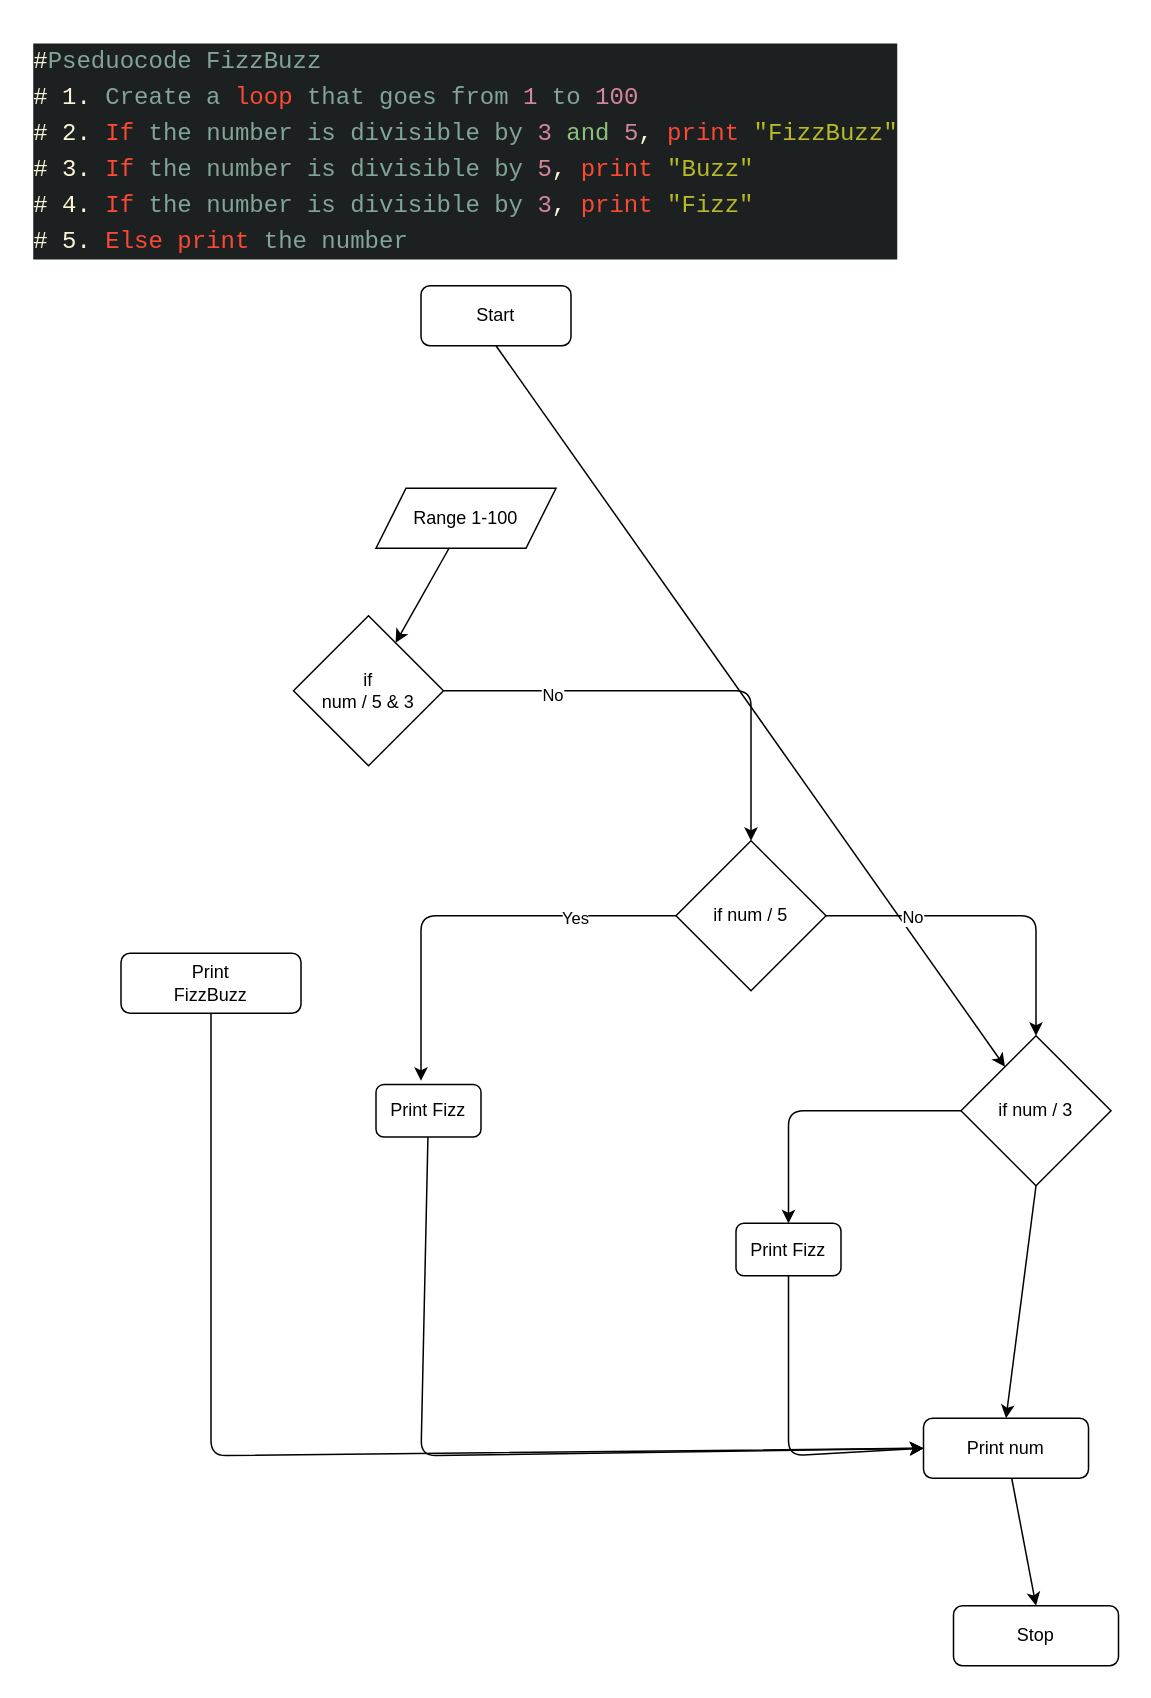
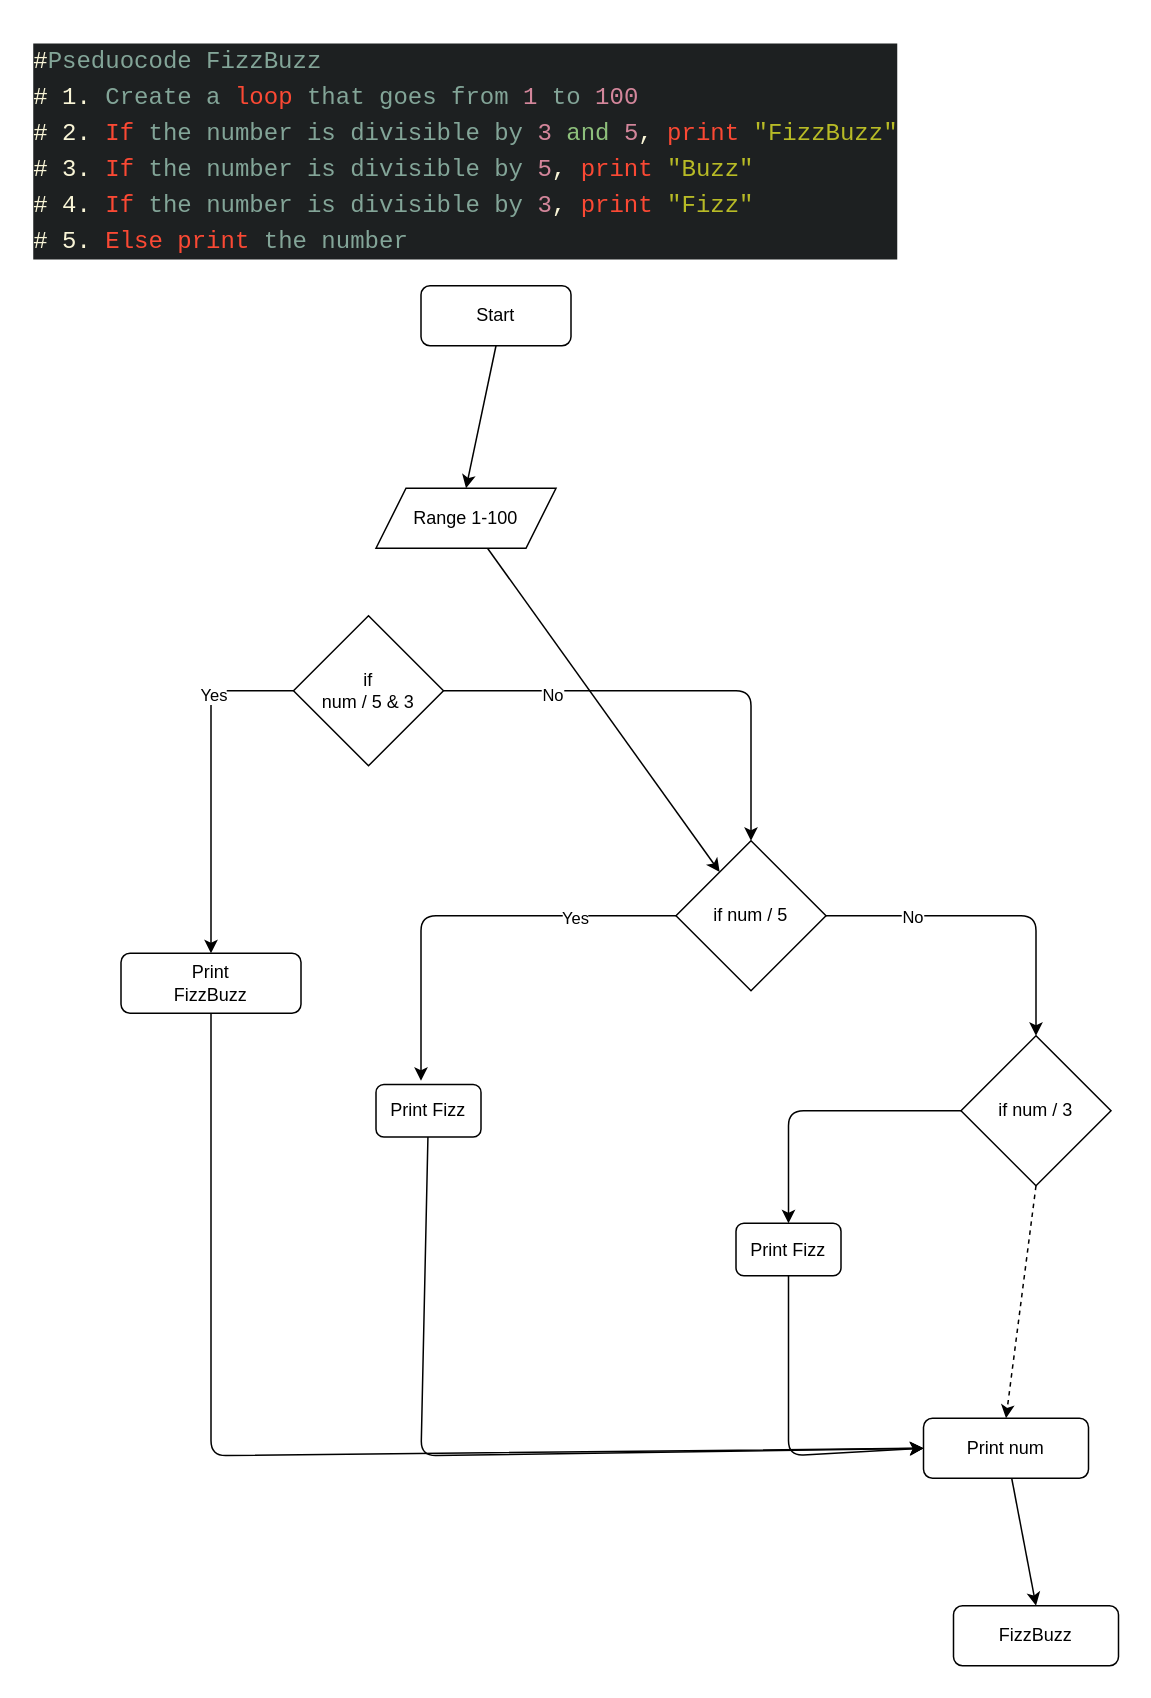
(622, 525) -> (482, 412)
(425, 591) -> (601, 706)
none -> (211, 781)
(1021, 1298) -> (1021, 1298)
(1036, 1636) -> (1036, 1636)
